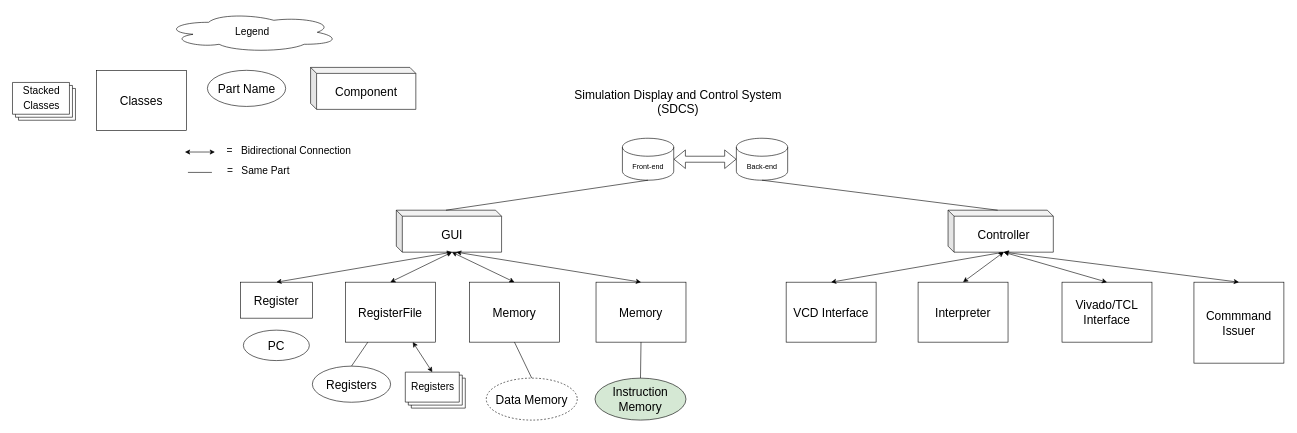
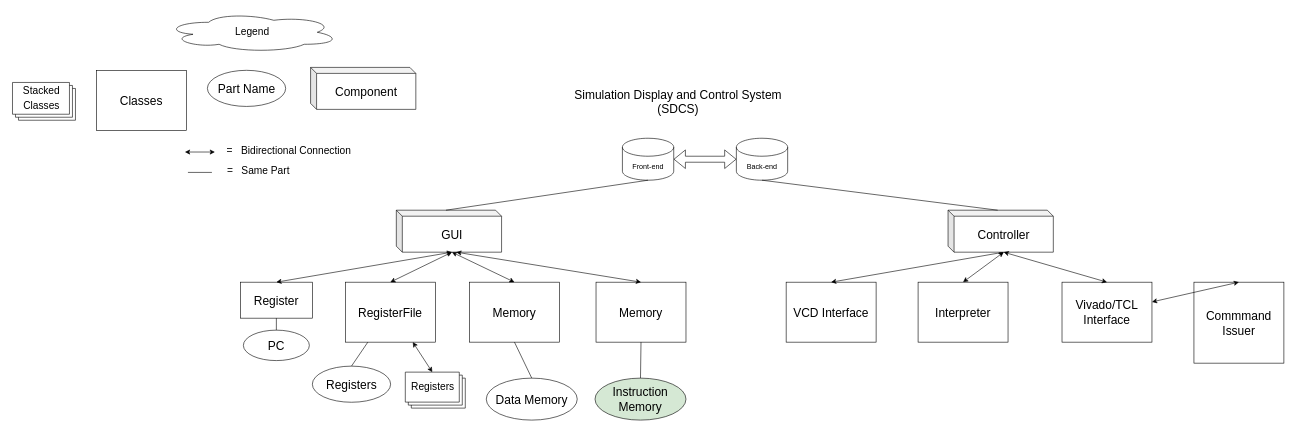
(1123, 267) -> (1196, 292)
none -> (276, 324)
(532, 399) -> (532, 399)
